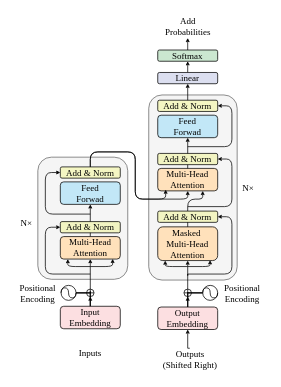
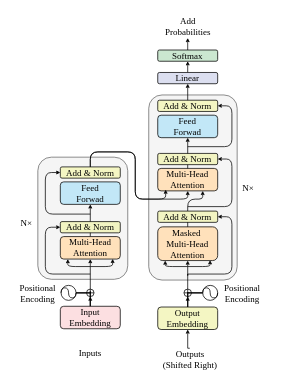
(188, 318) -> (188, 318)
